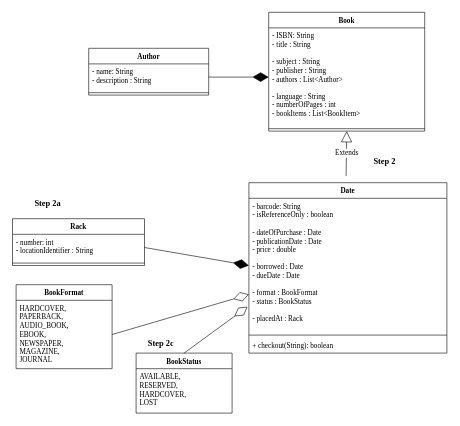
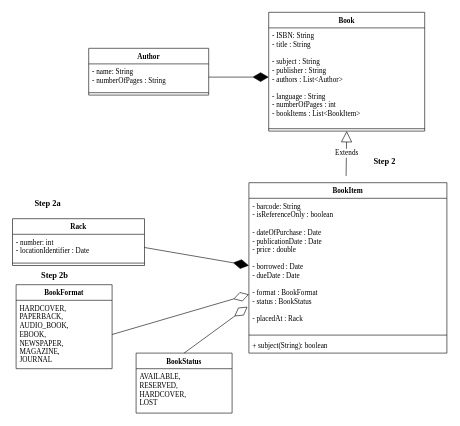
(130, 77) -> (136, 77)
(348, 191) -> (348, 191)
(66, 247) -> (63, 247)
none -> (74, 276)
(180, 344) -> none
(302, 346) -> (300, 346)
